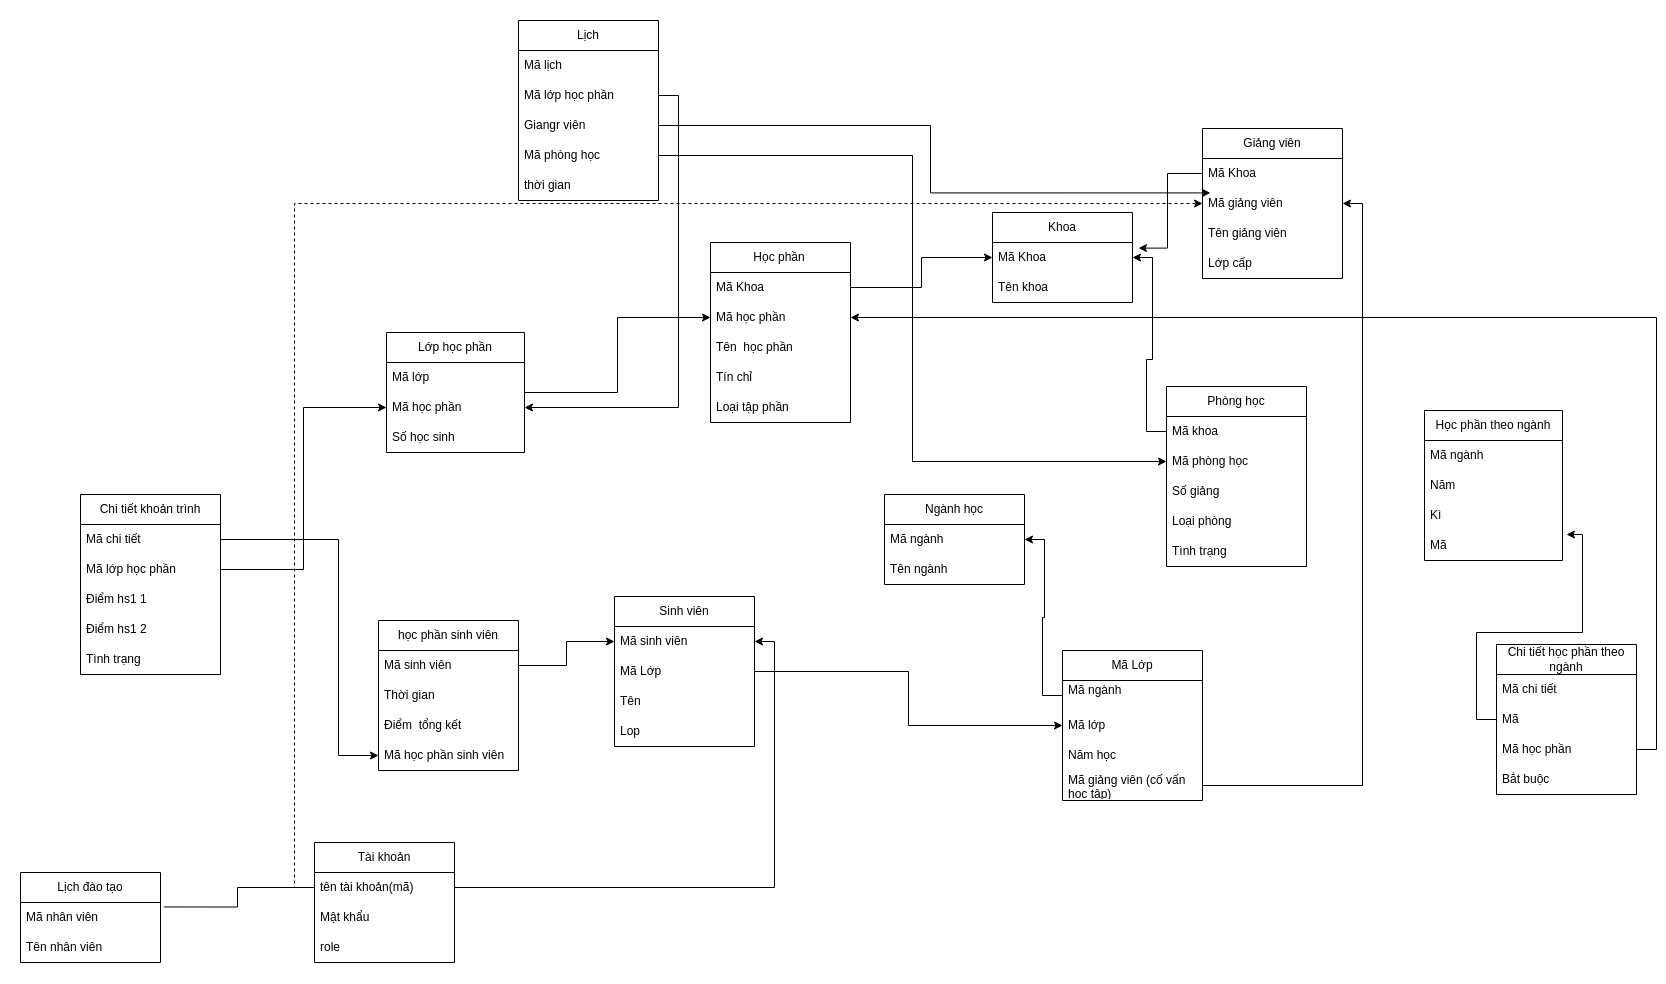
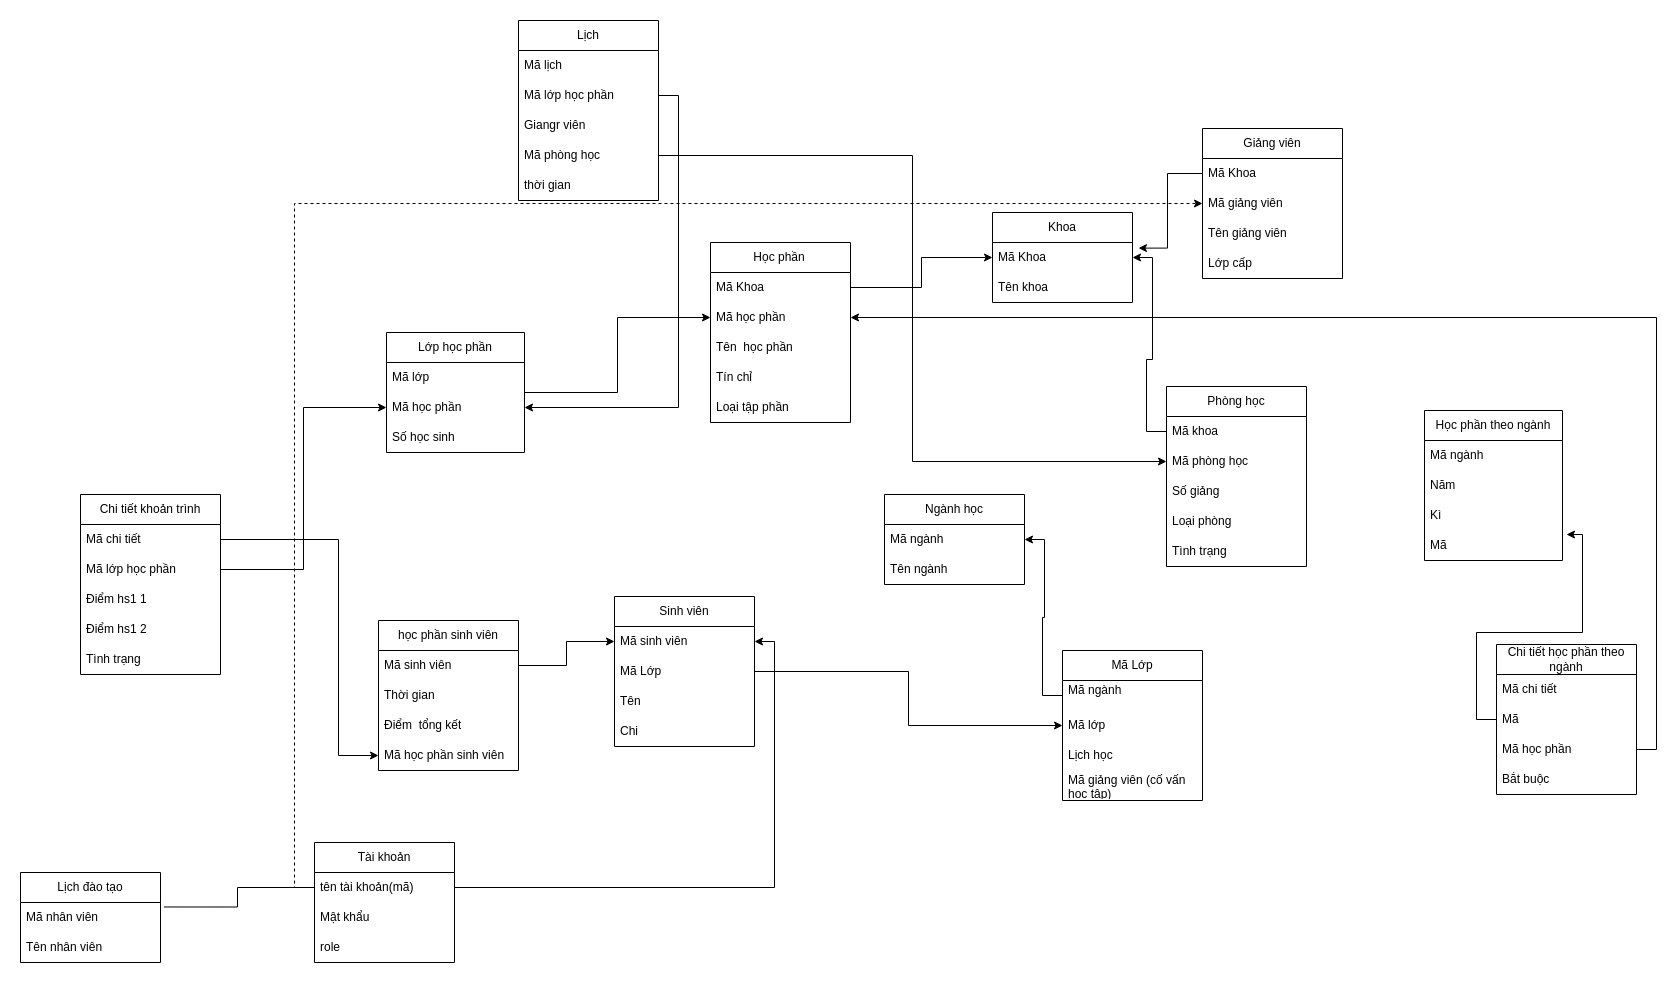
(931, 160) -> none
(1363, 568) -> none
(631, 732) -> (629, 732)
(1090, 756) -> (1094, 756)
